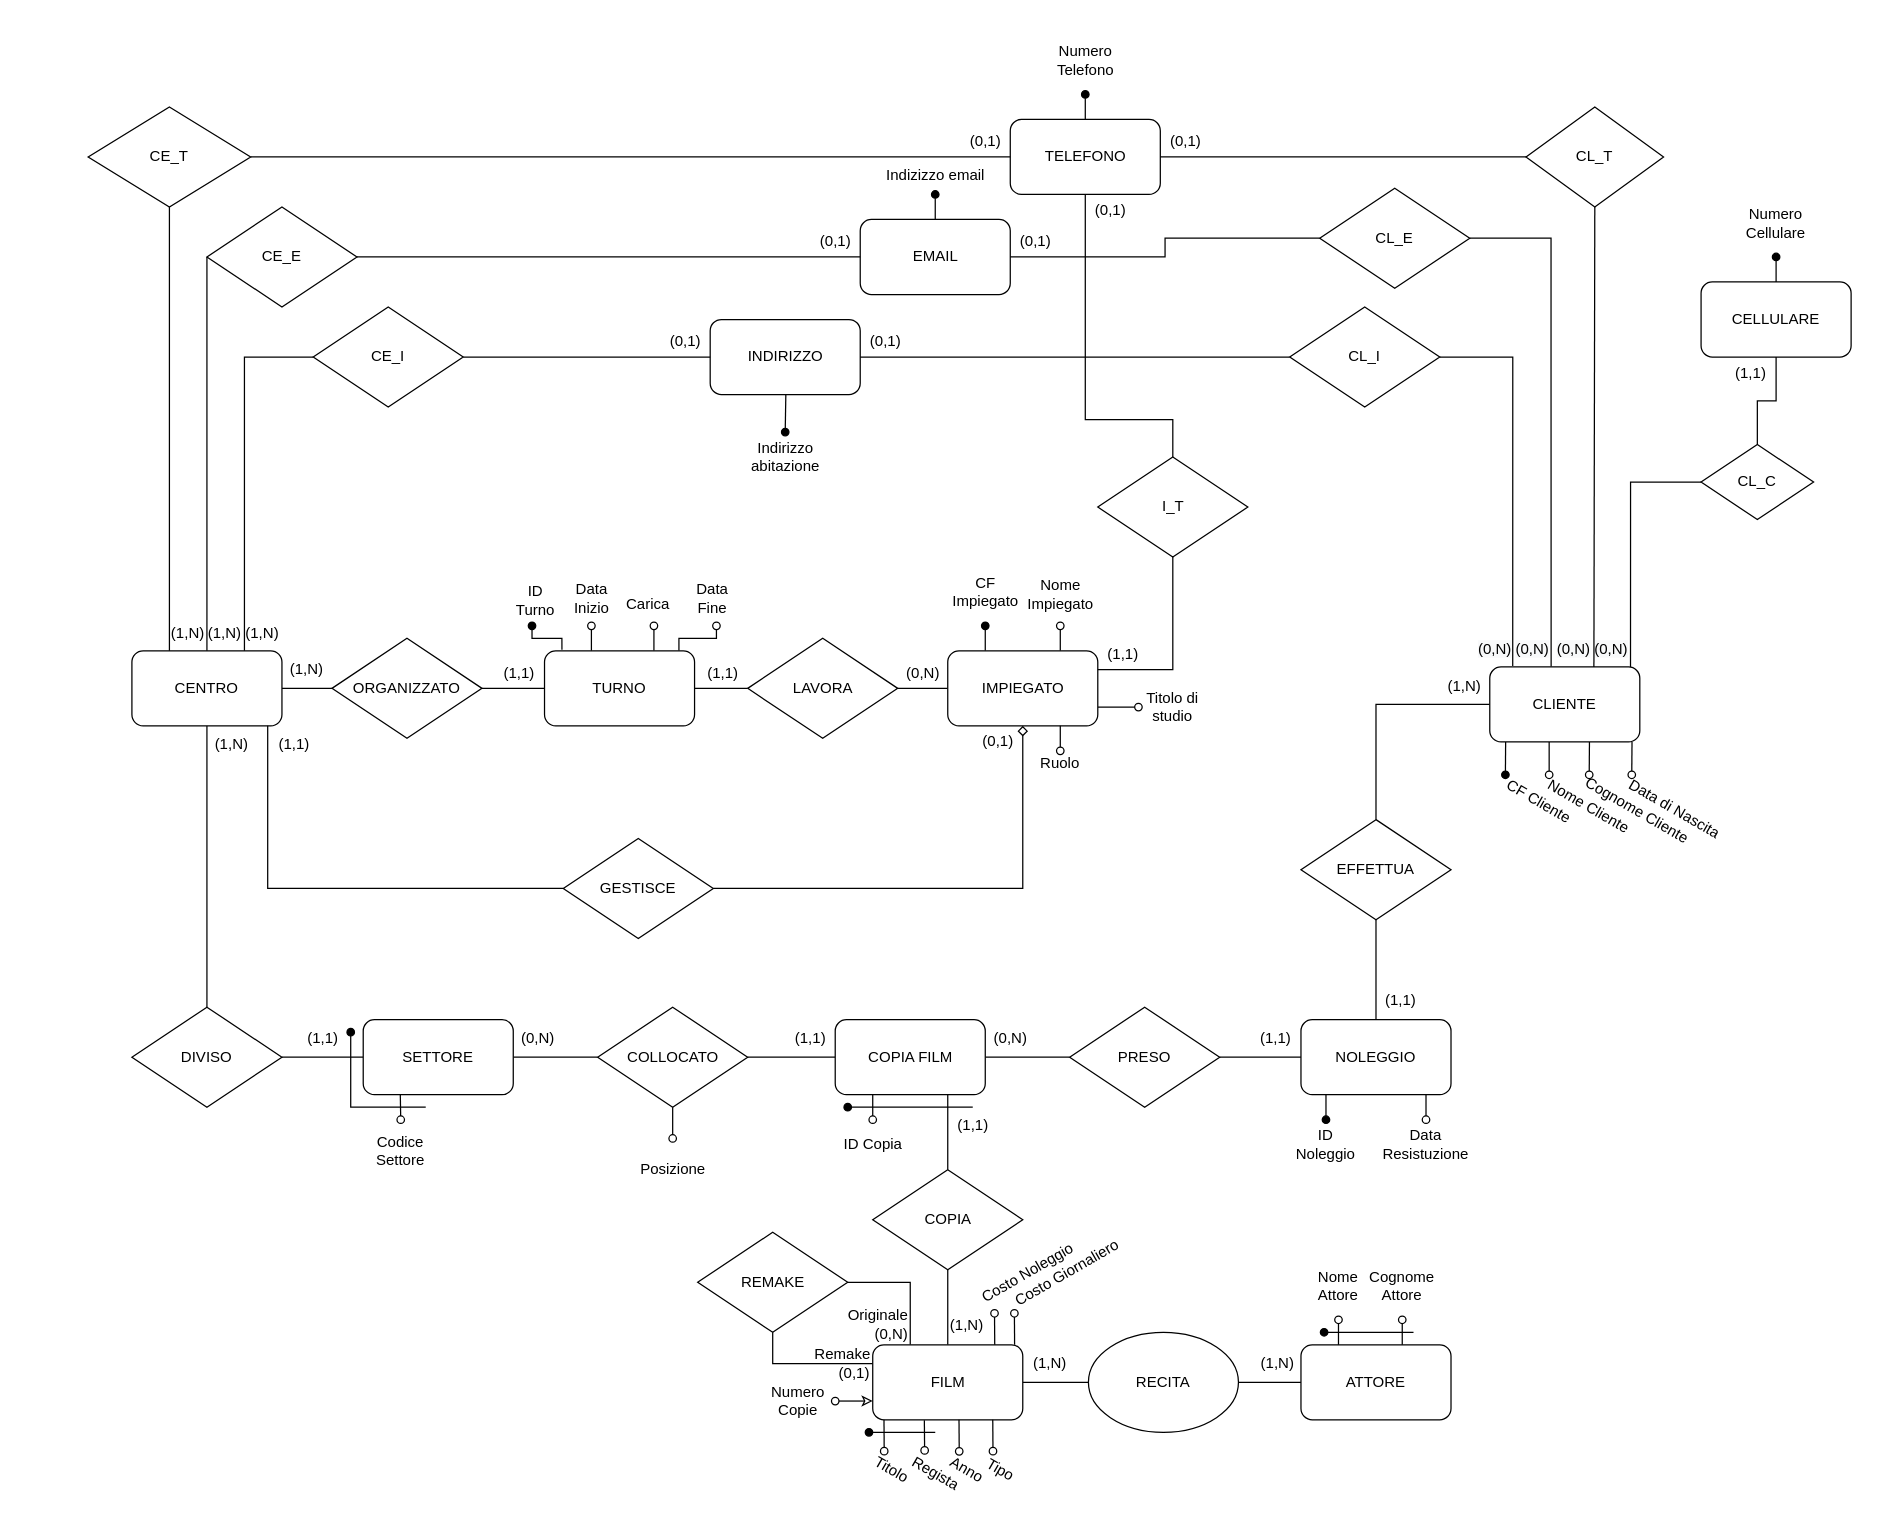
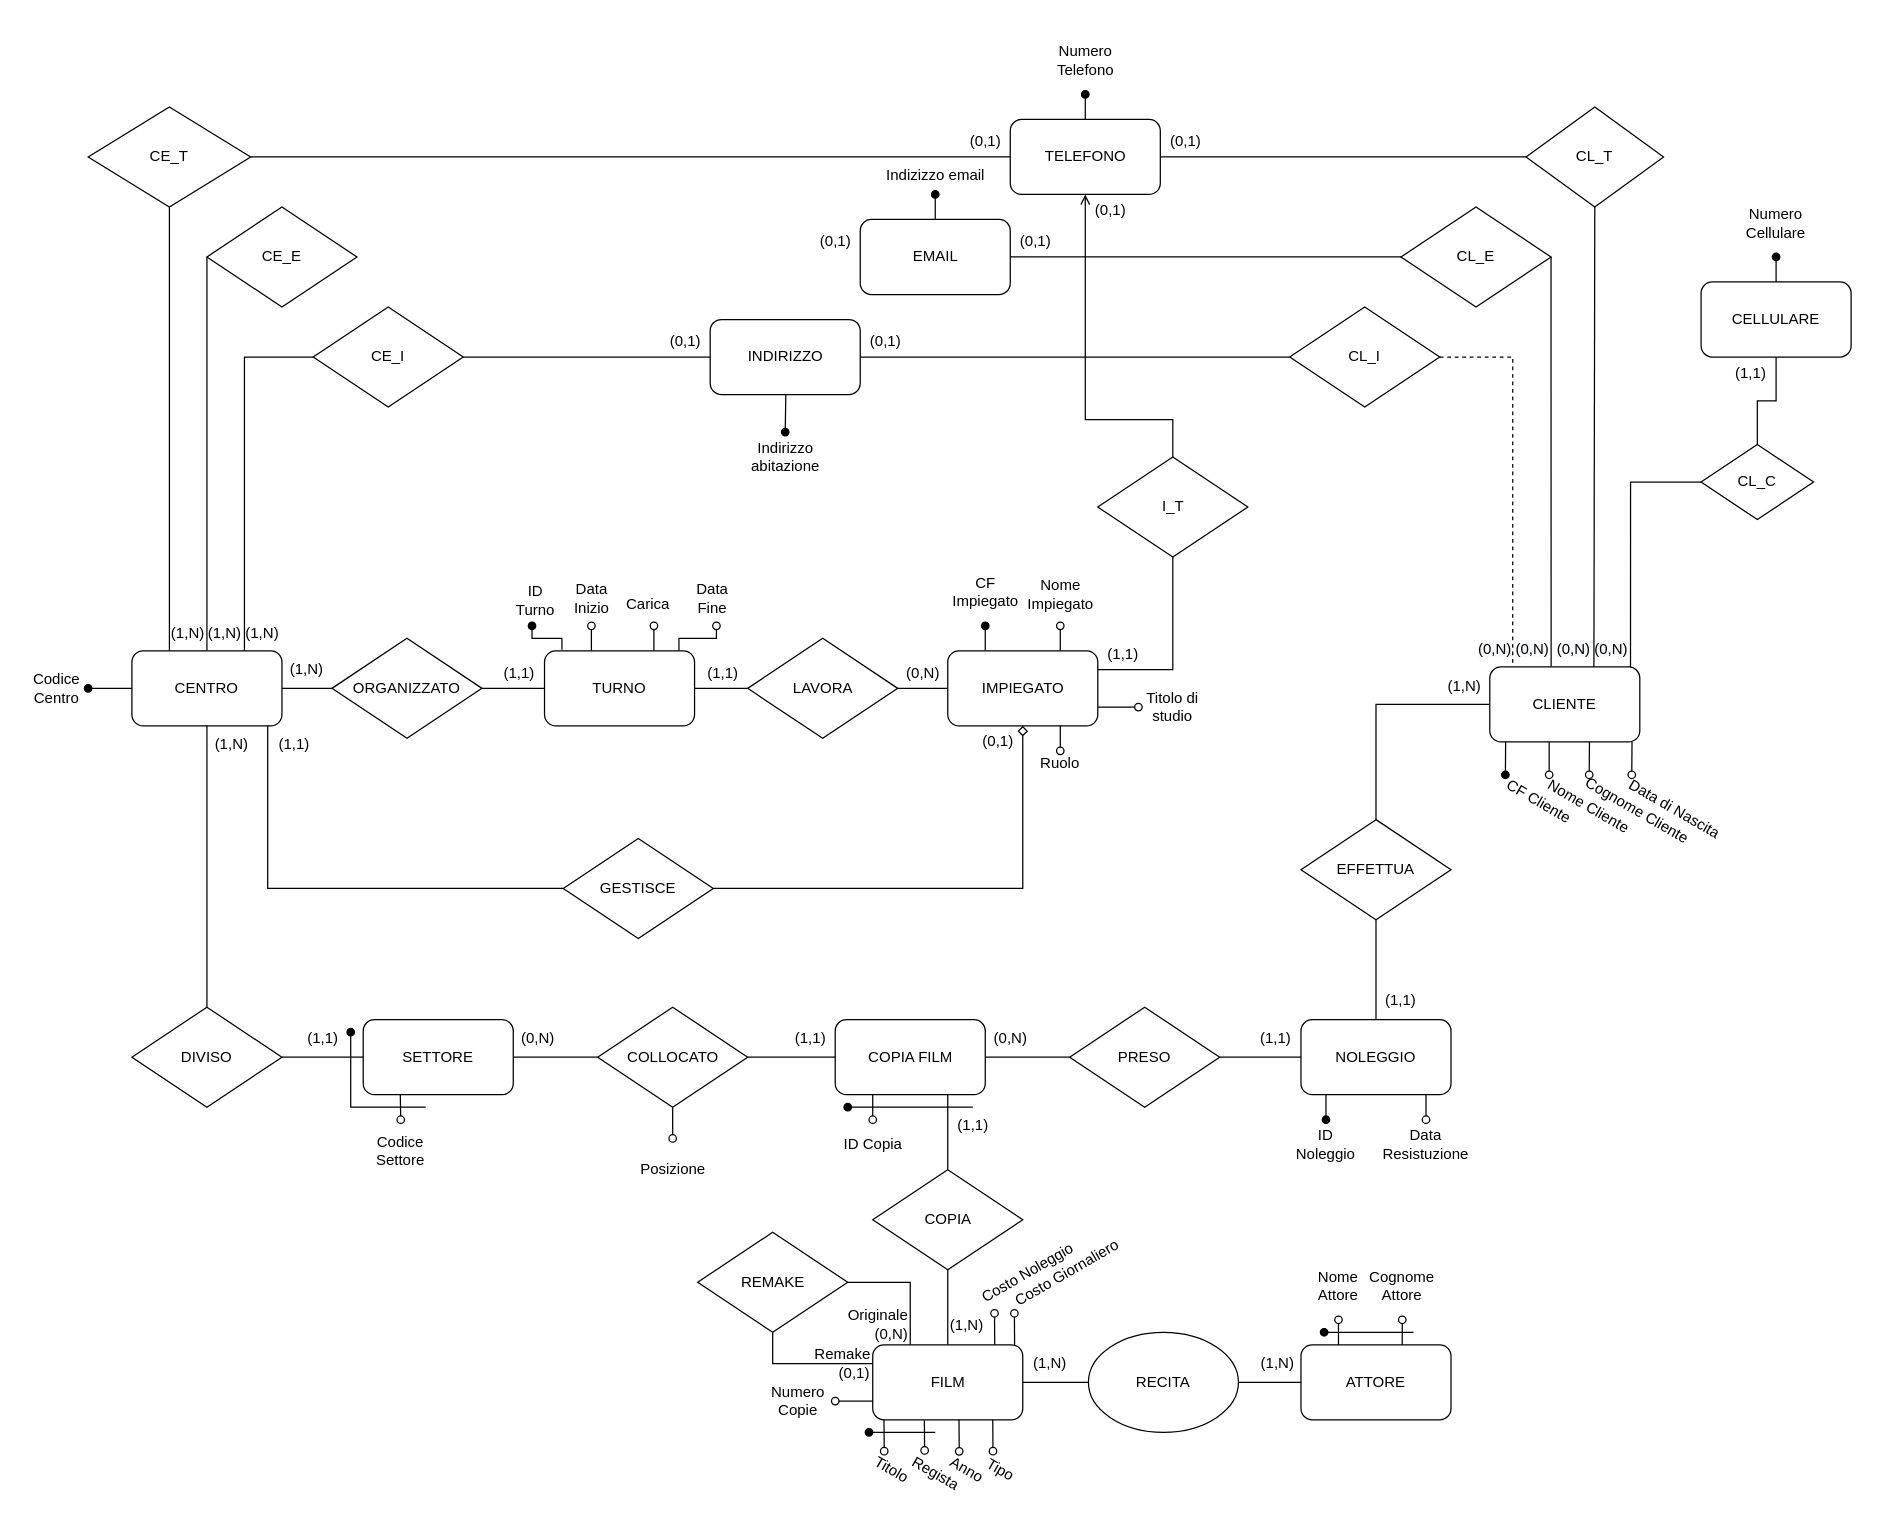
(1085, 199) -> (1085, 200)
(1394, 238) -> (1476, 257)
(608, 257) -> none
(1512, 476) -> (1512, 476)
none -> (57, 688)
none -> (111, 688)
(862, 1401) -> (866, 1401)
